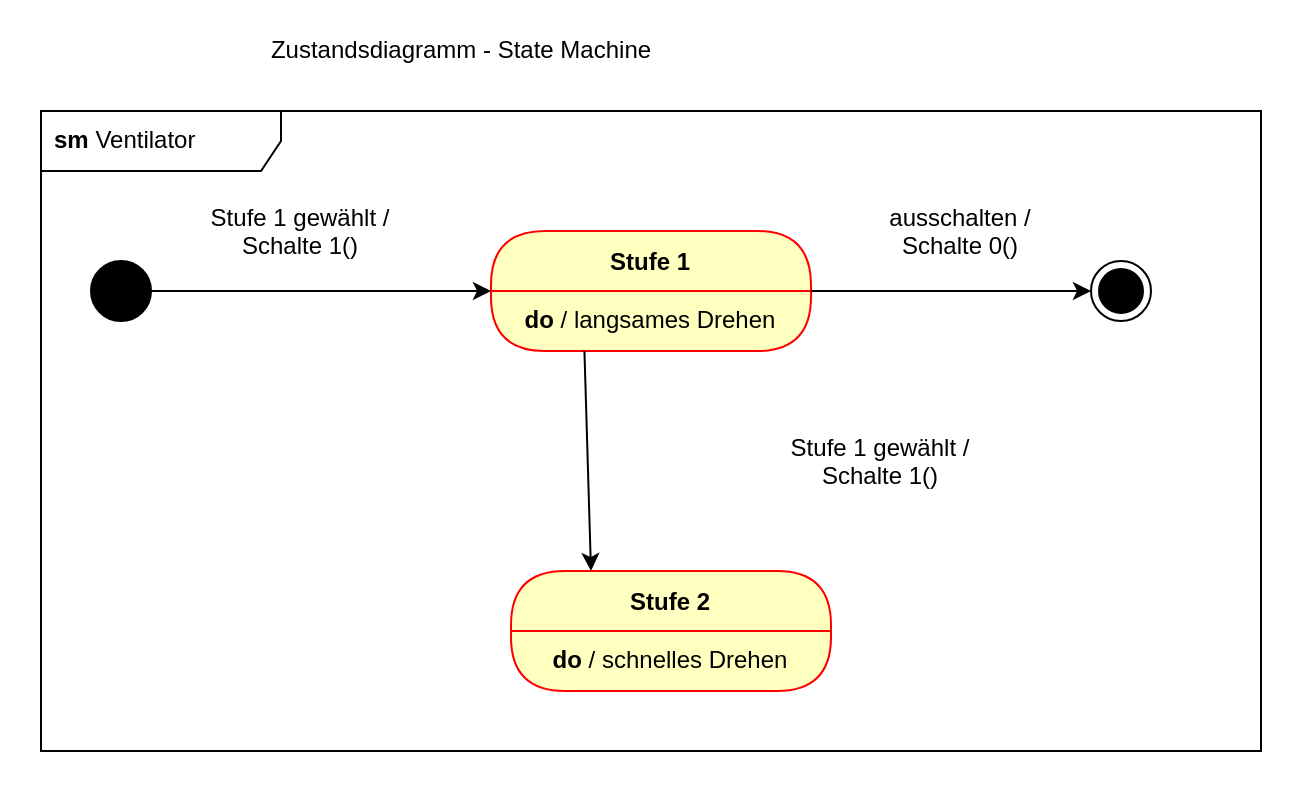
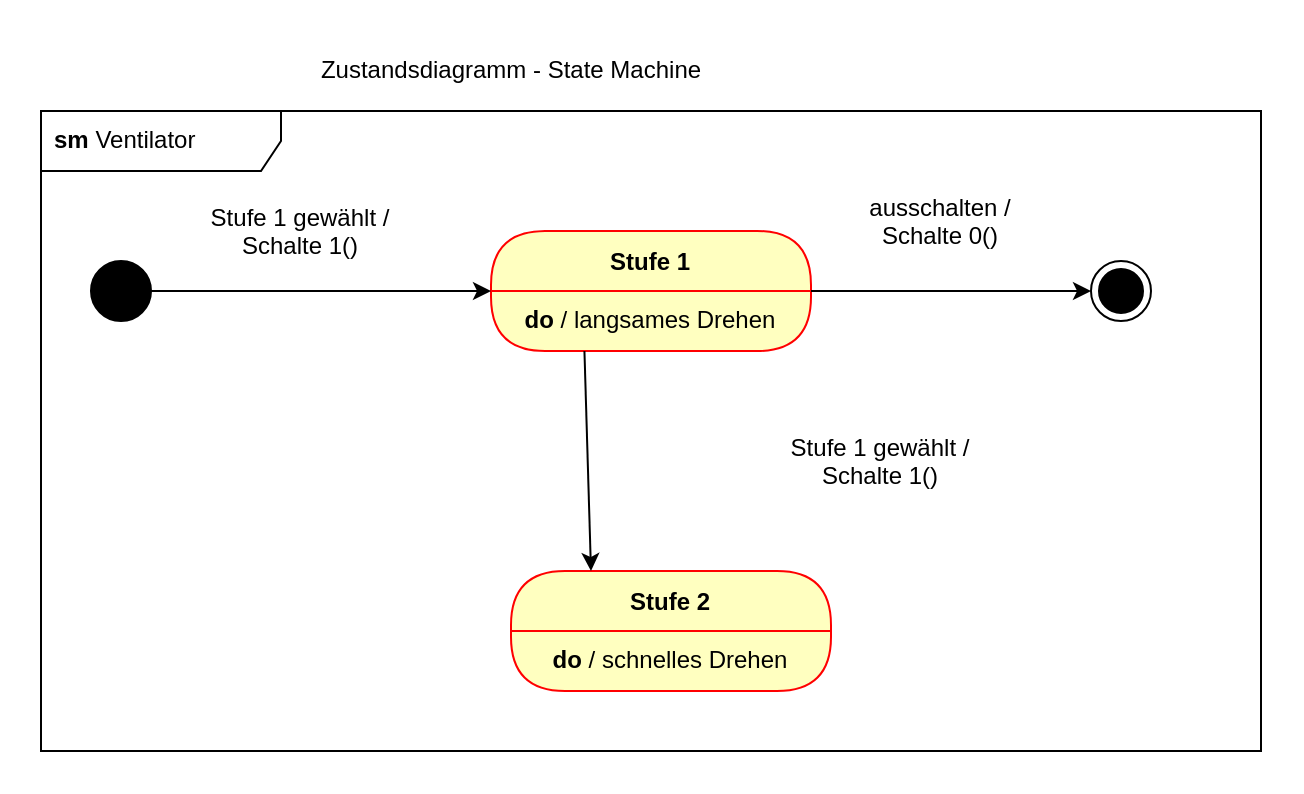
(461, 51) -> (511, 71)
(961, 231) -> (941, 221)
